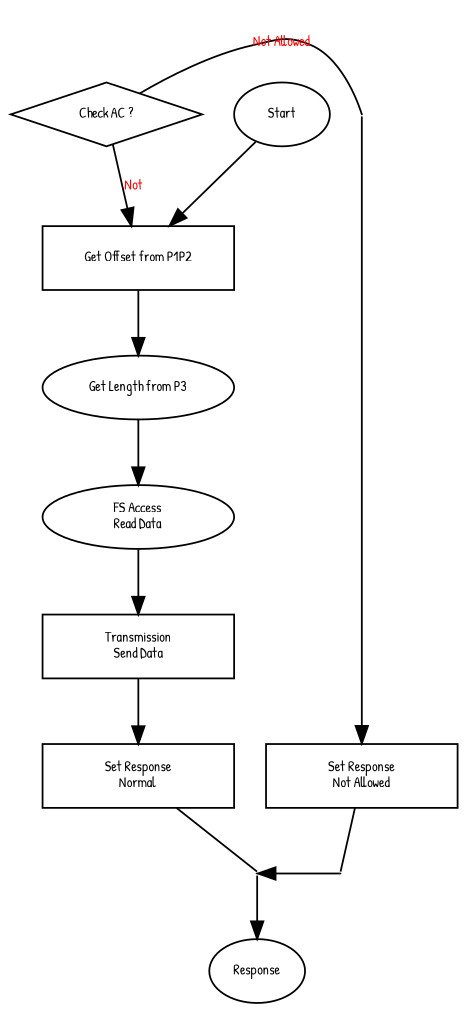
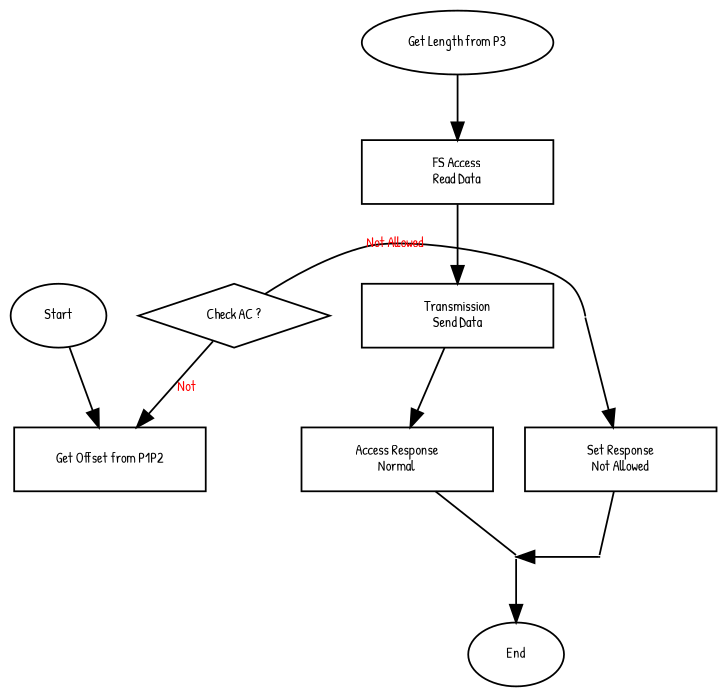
(138, 314) -> none
(138, 517) -> (458, 172)
(138, 776) -> (397, 459)
(257, 971) -> (516, 654)
